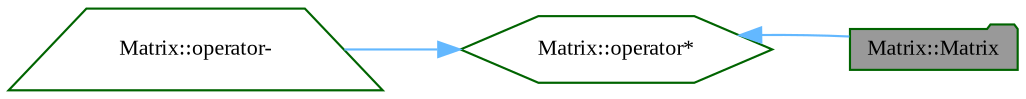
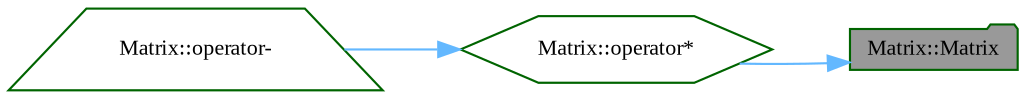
(805, 35) -> (784, 64)
